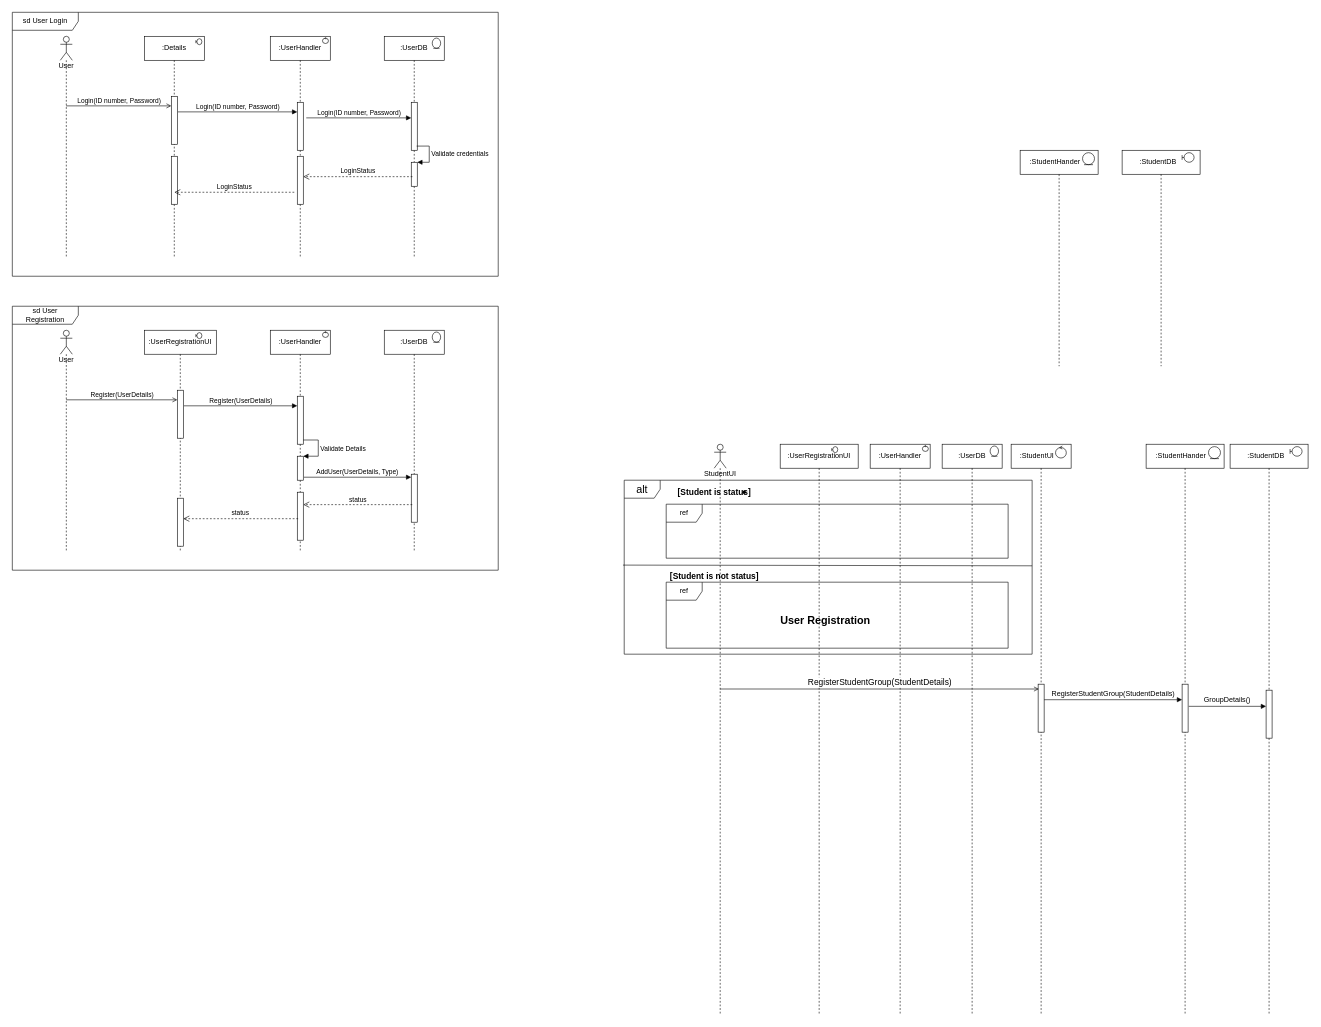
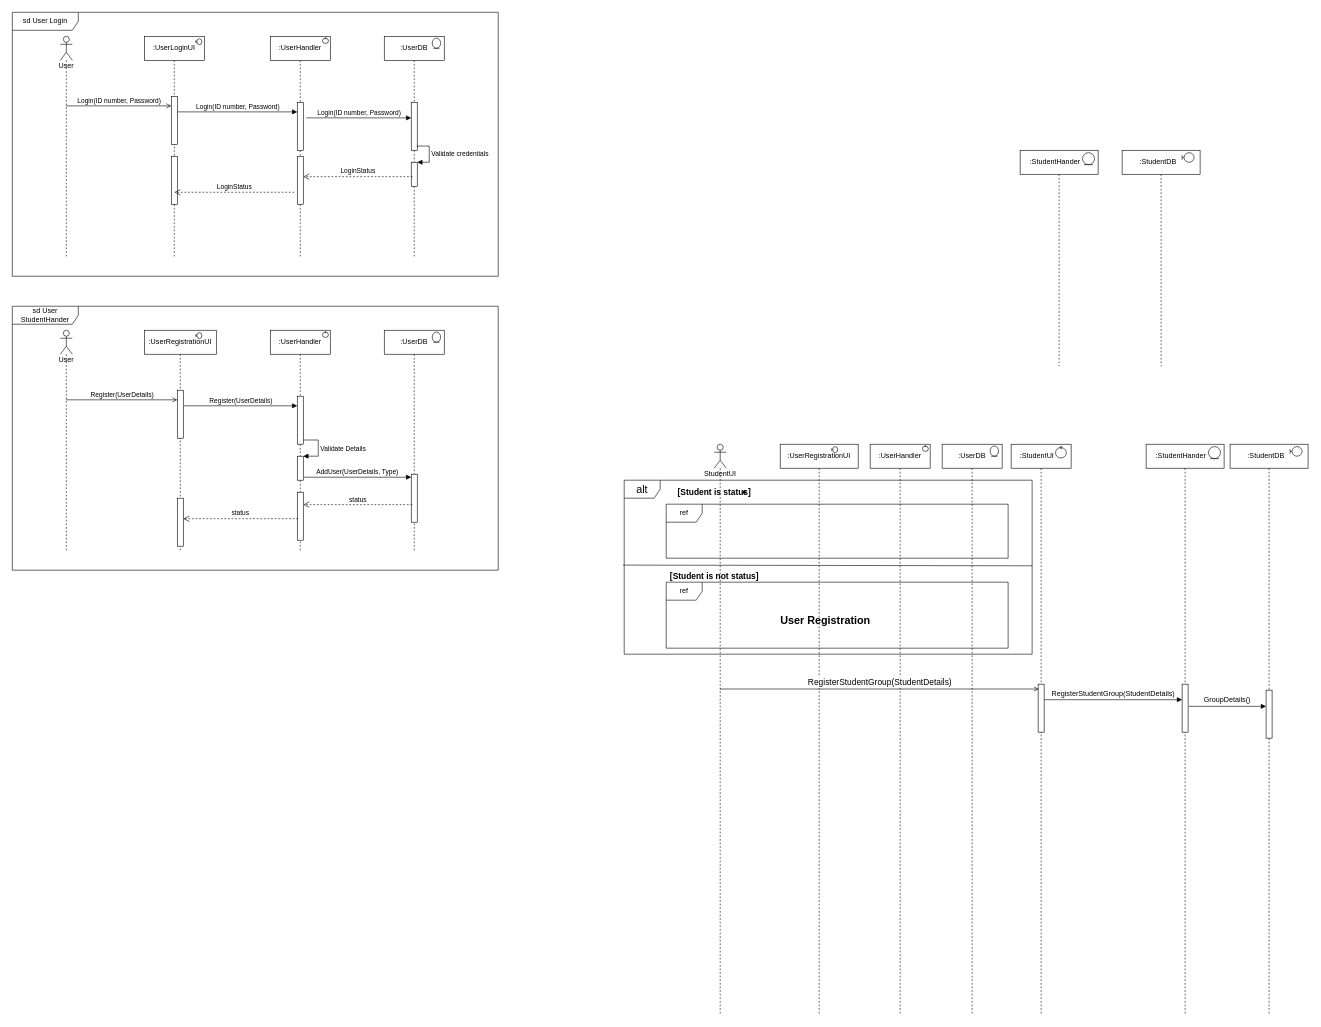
(174, 48) -> (174, 48)
(45, 315) -> (45, 315)
